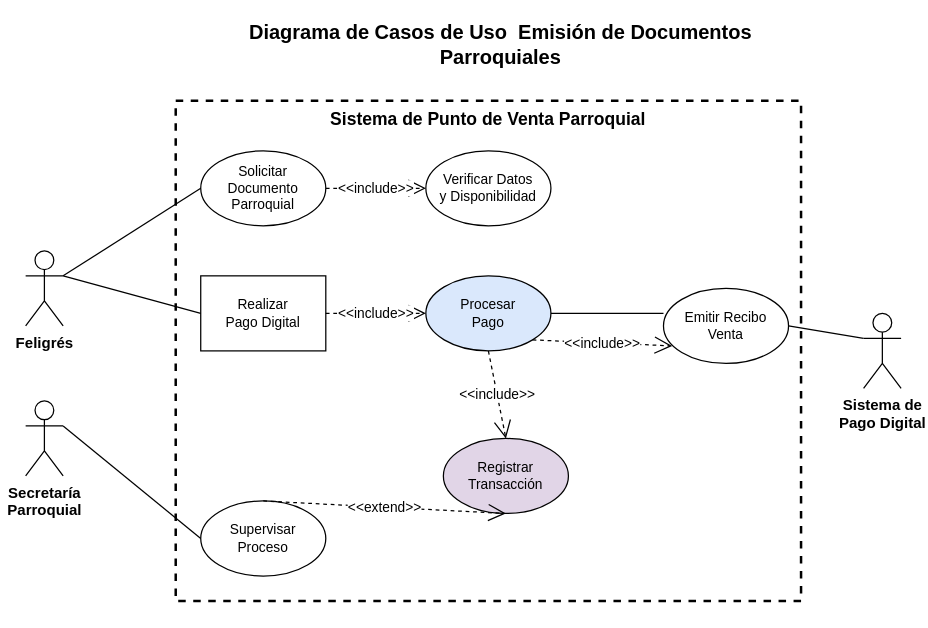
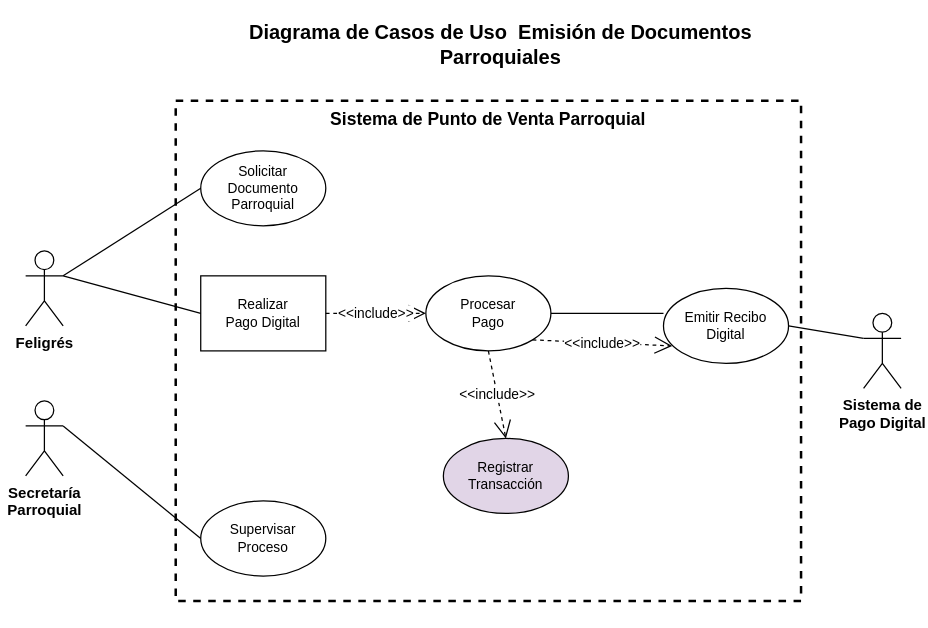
(374, 188) -> none
(488, 188) -> none
(488, 313) -> (488, 313)
(726, 326) -> (726, 326)
(381, 507) -> none
